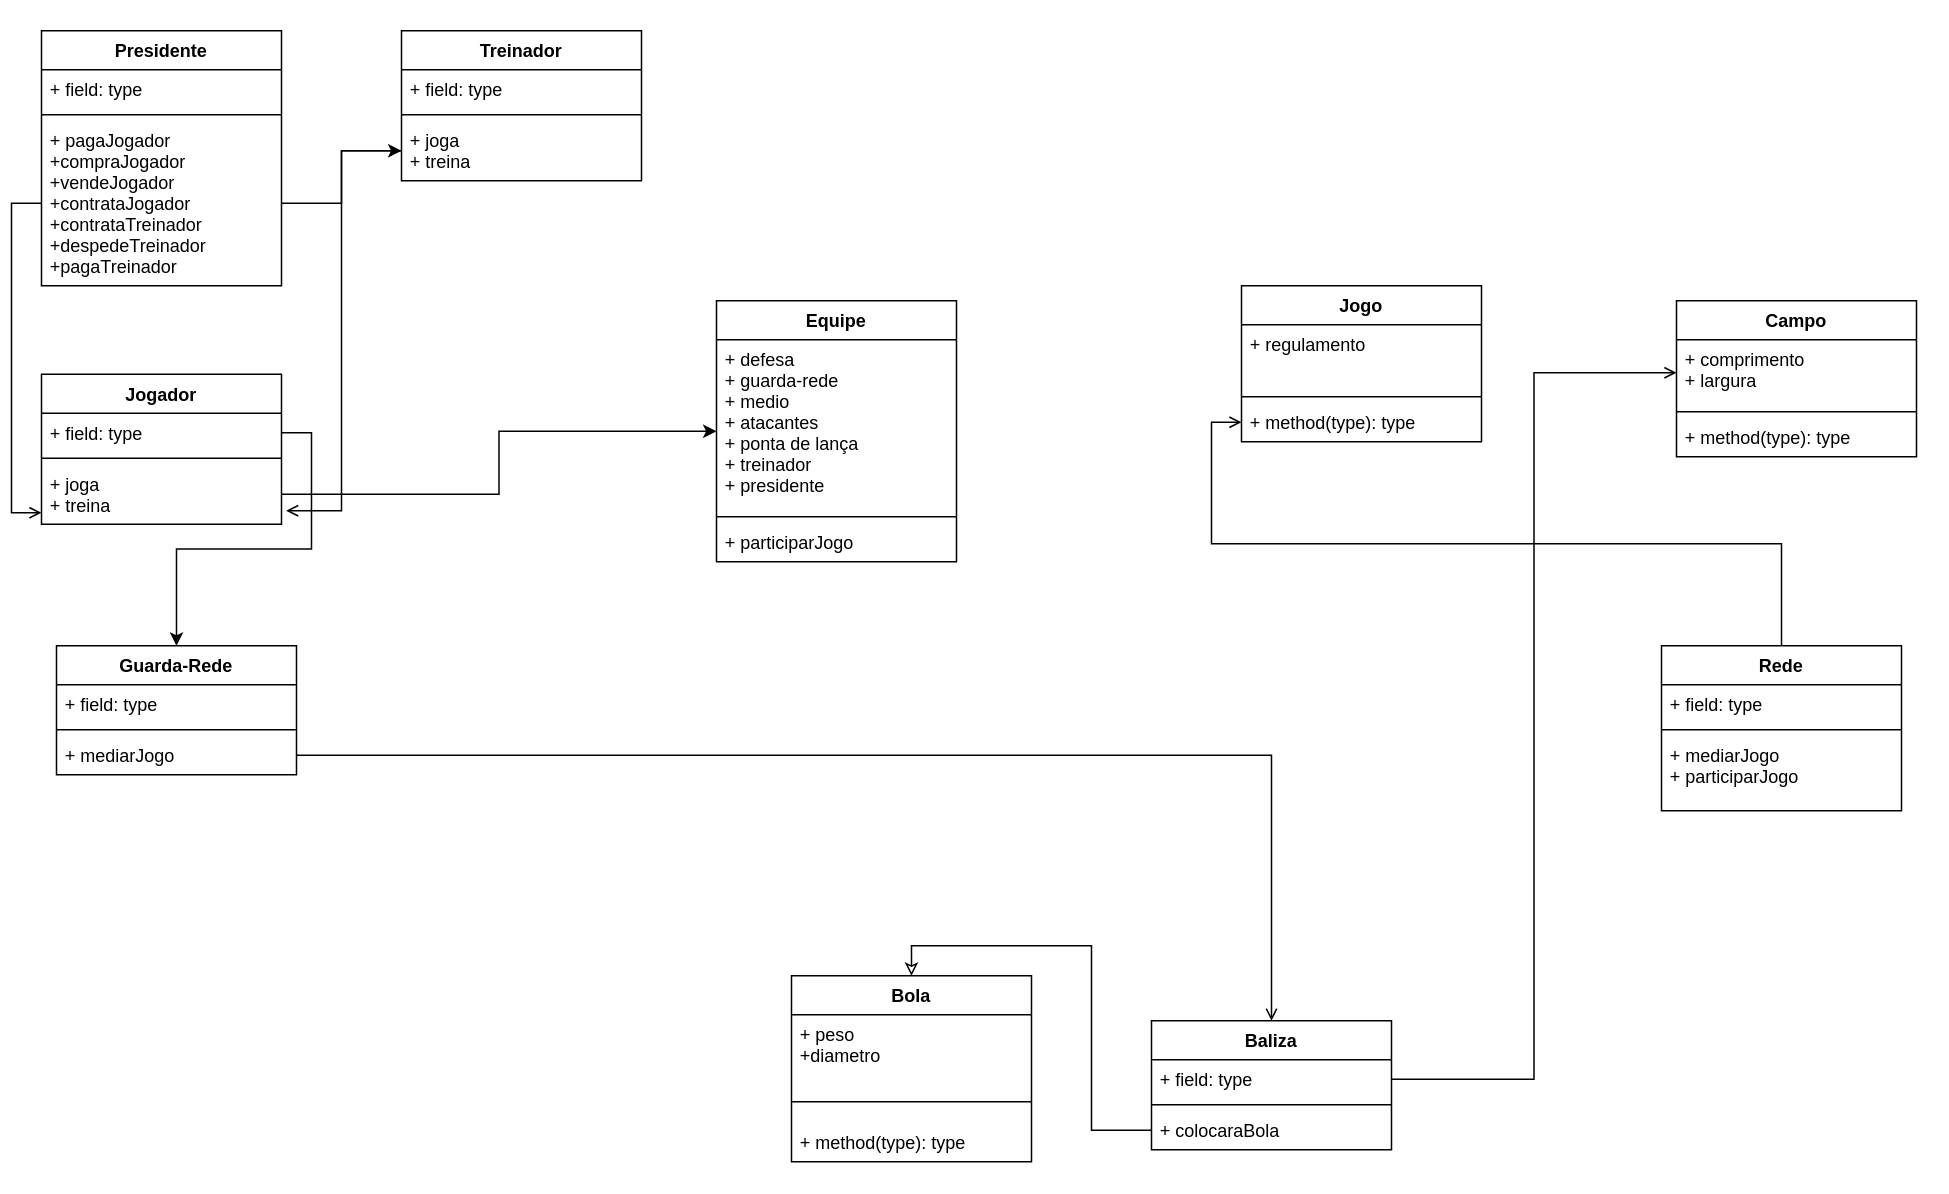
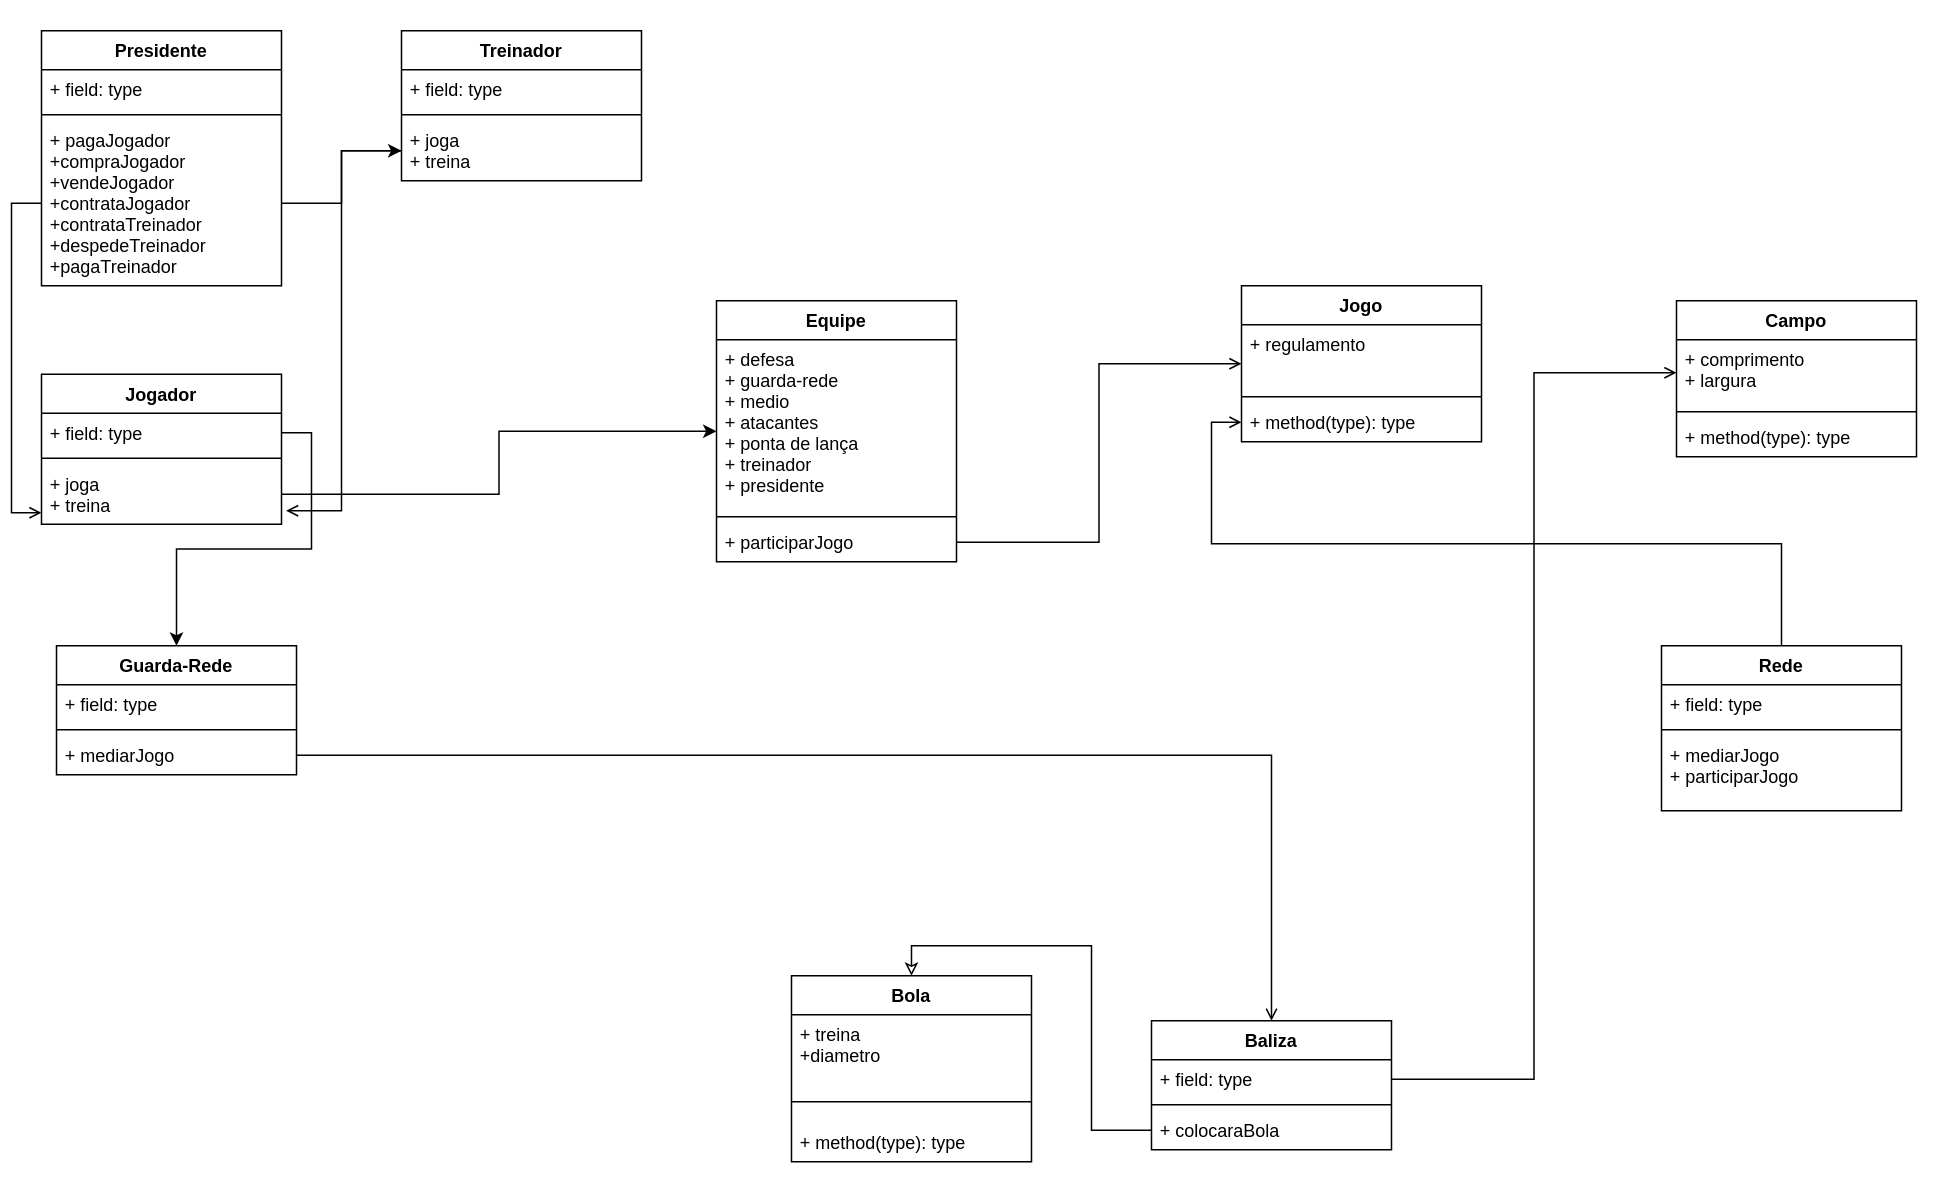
none -> (1099, 454)
(827, 1035) -> (835, 1035)
